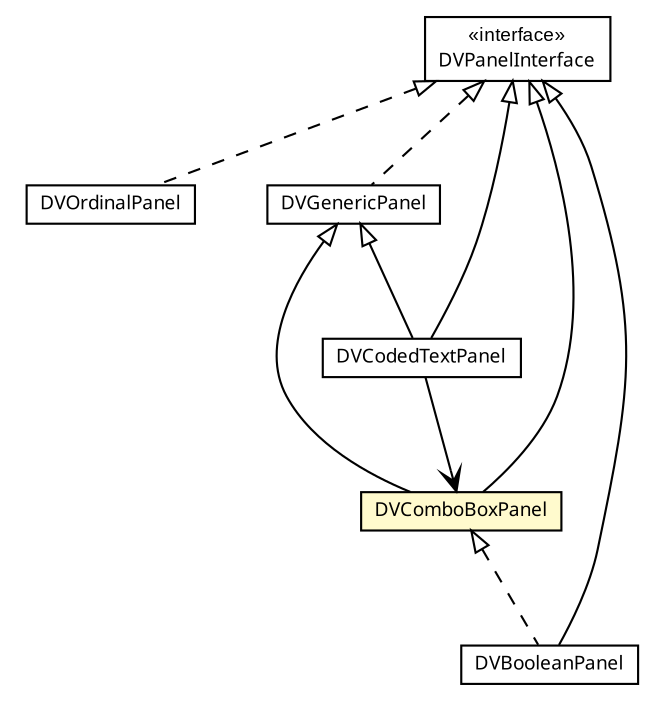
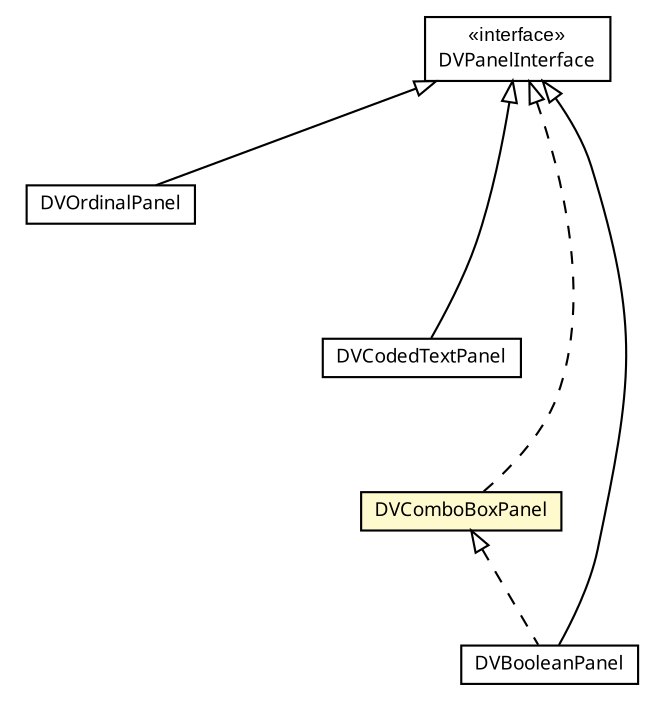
(286, 137) -> (286, 137)
(353, 205) -> none
(573, 309) -> (573, 309)
(438, 424) -> none
